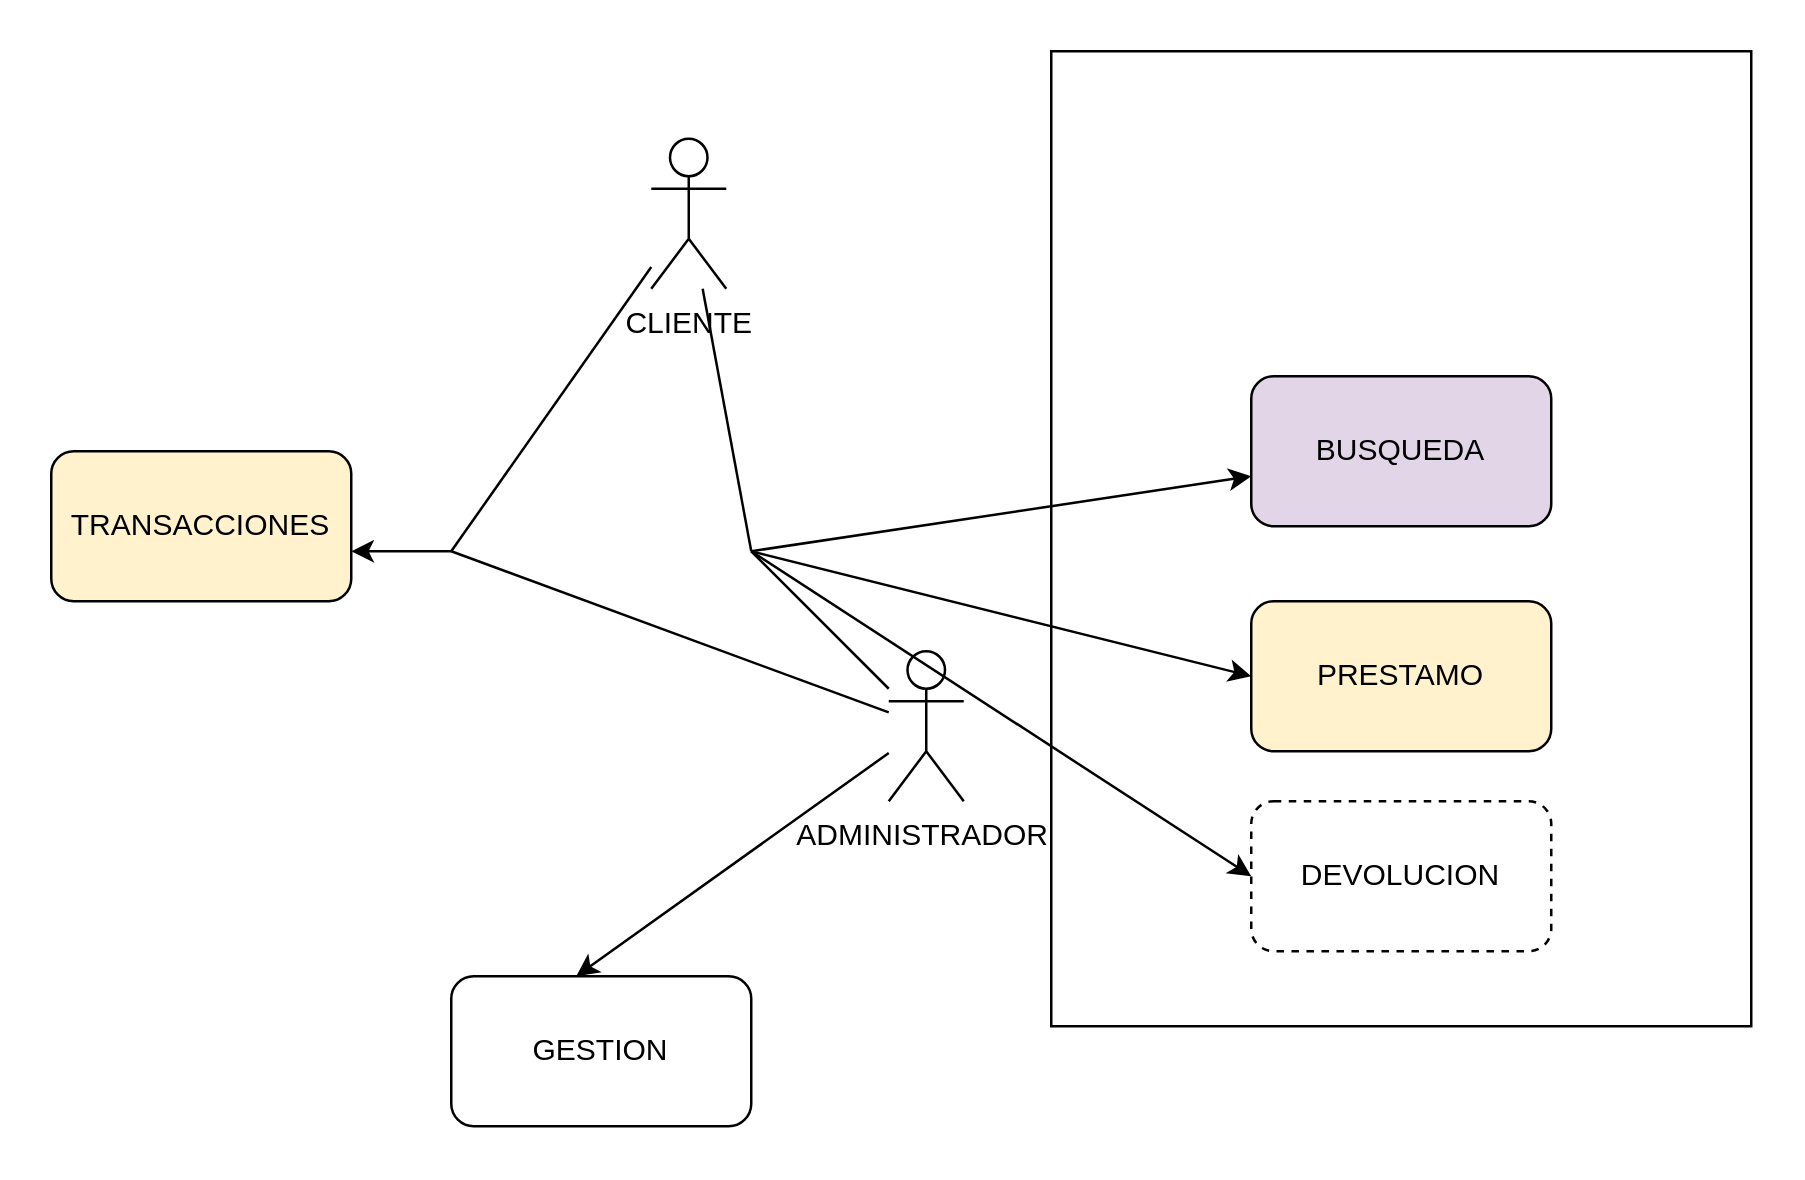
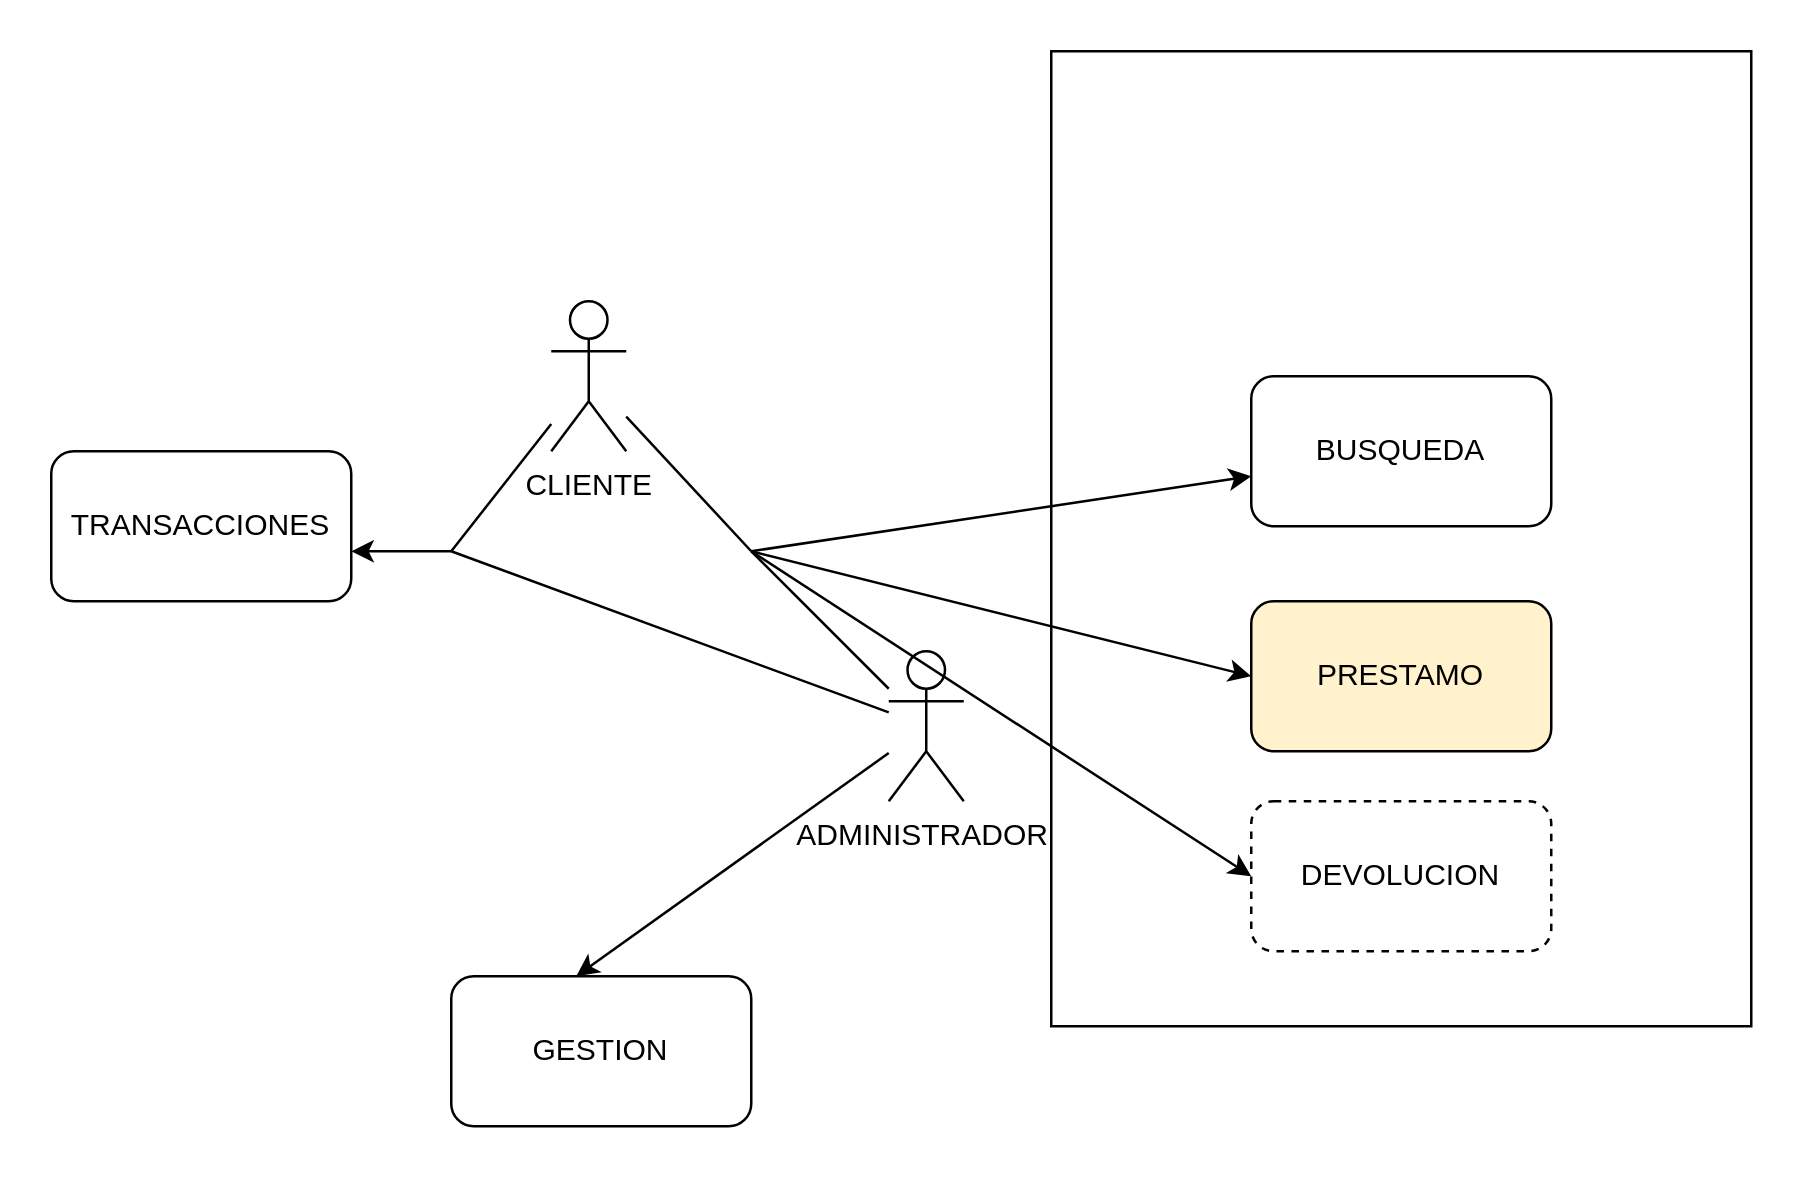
(689, 214) -> (589, 376)
(1401, 451) -> (1401, 451)
(201, 526) -> (201, 526)
